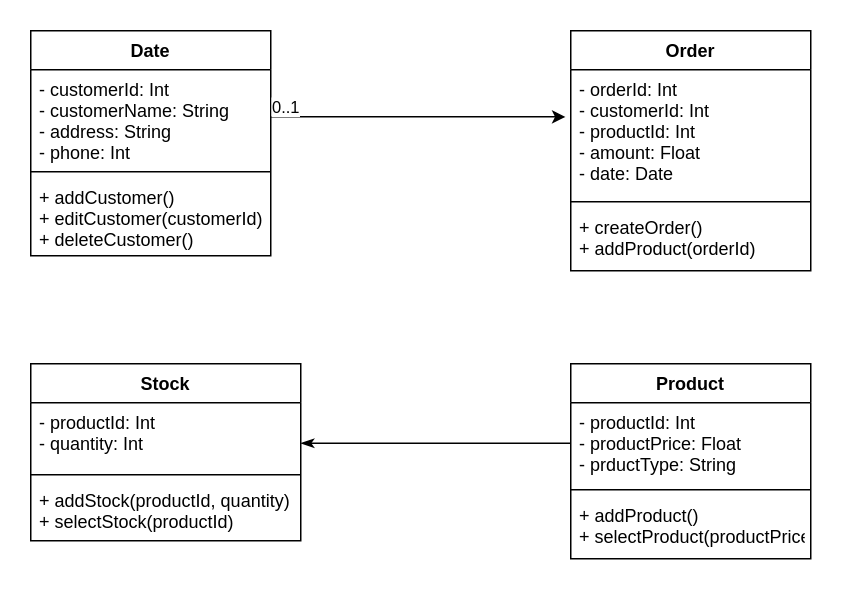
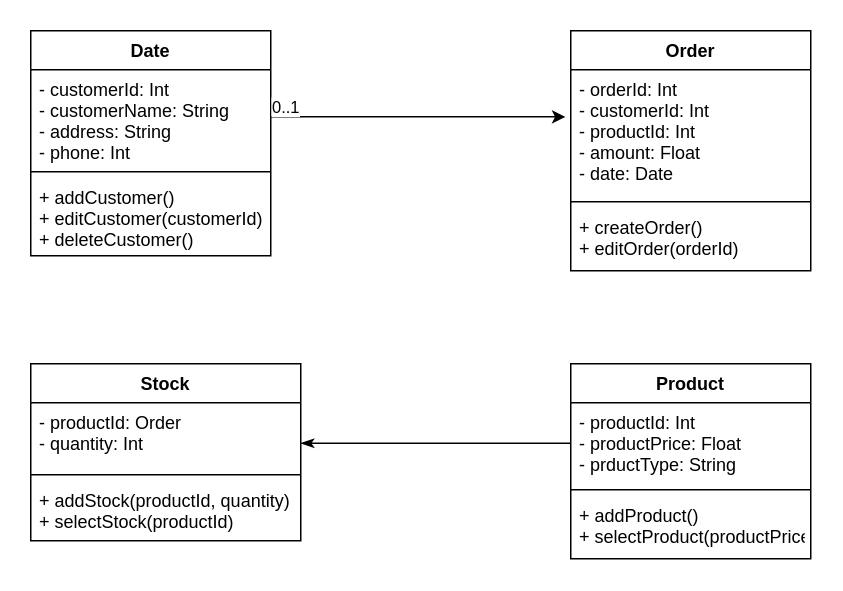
(652, 228) -> (652, 228)
(113, 423) -> (123, 423)
